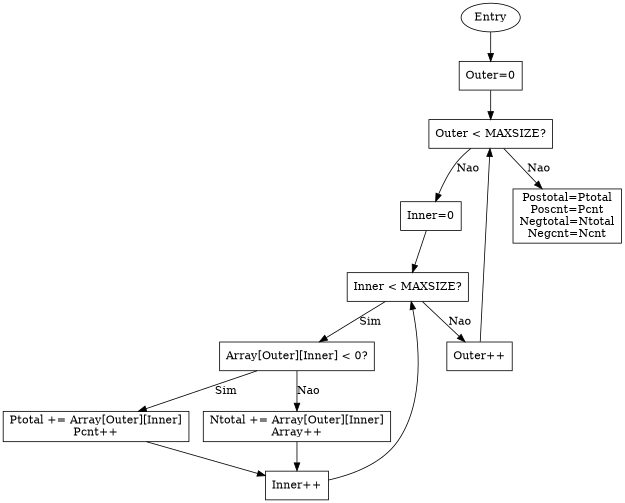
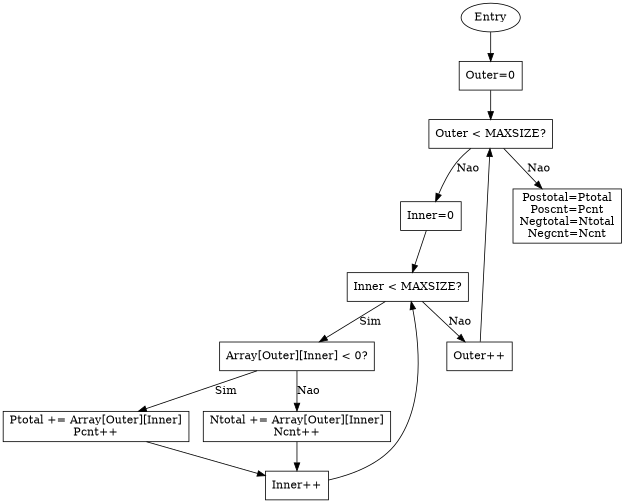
(297, 427) -> (297, 427)
